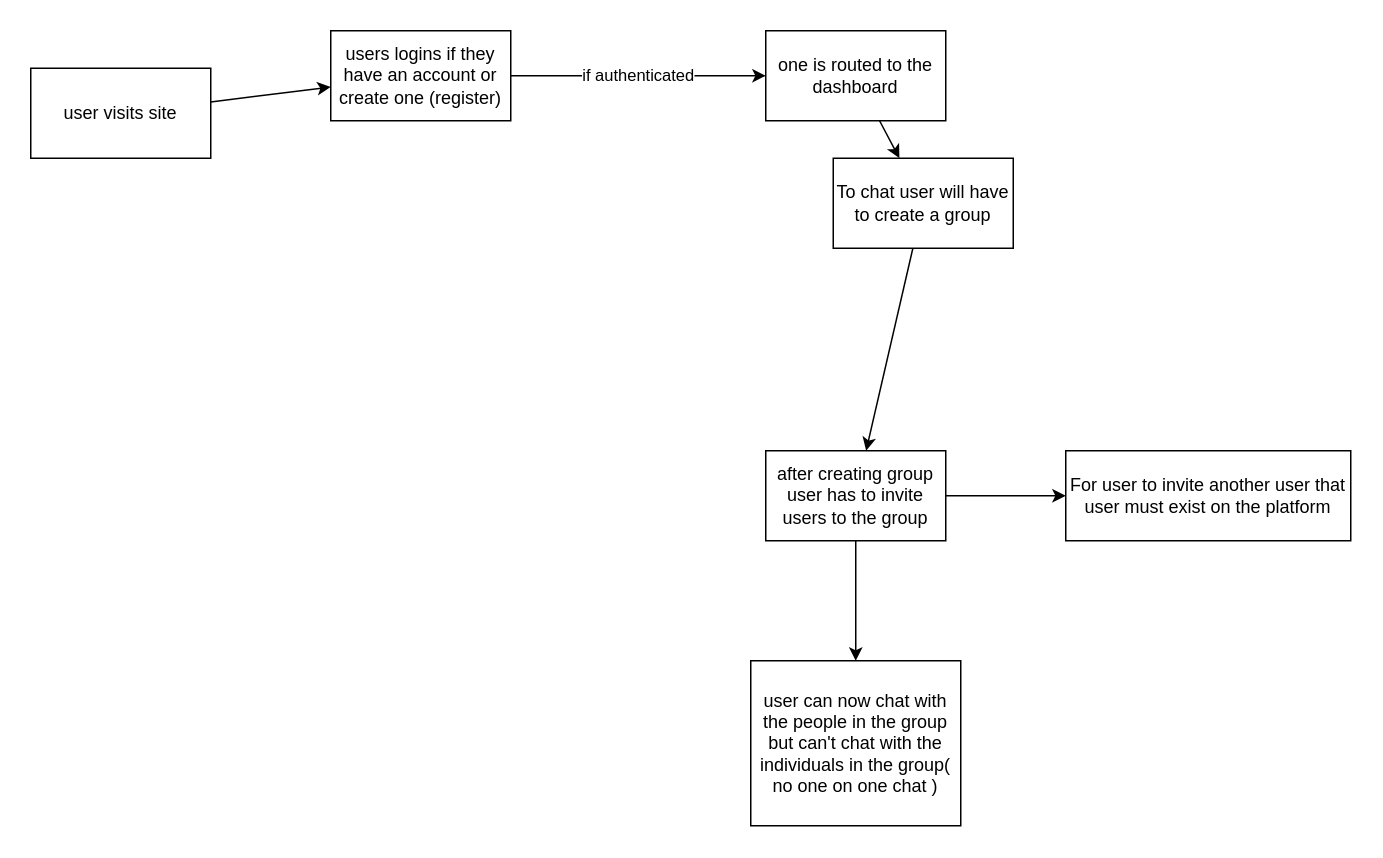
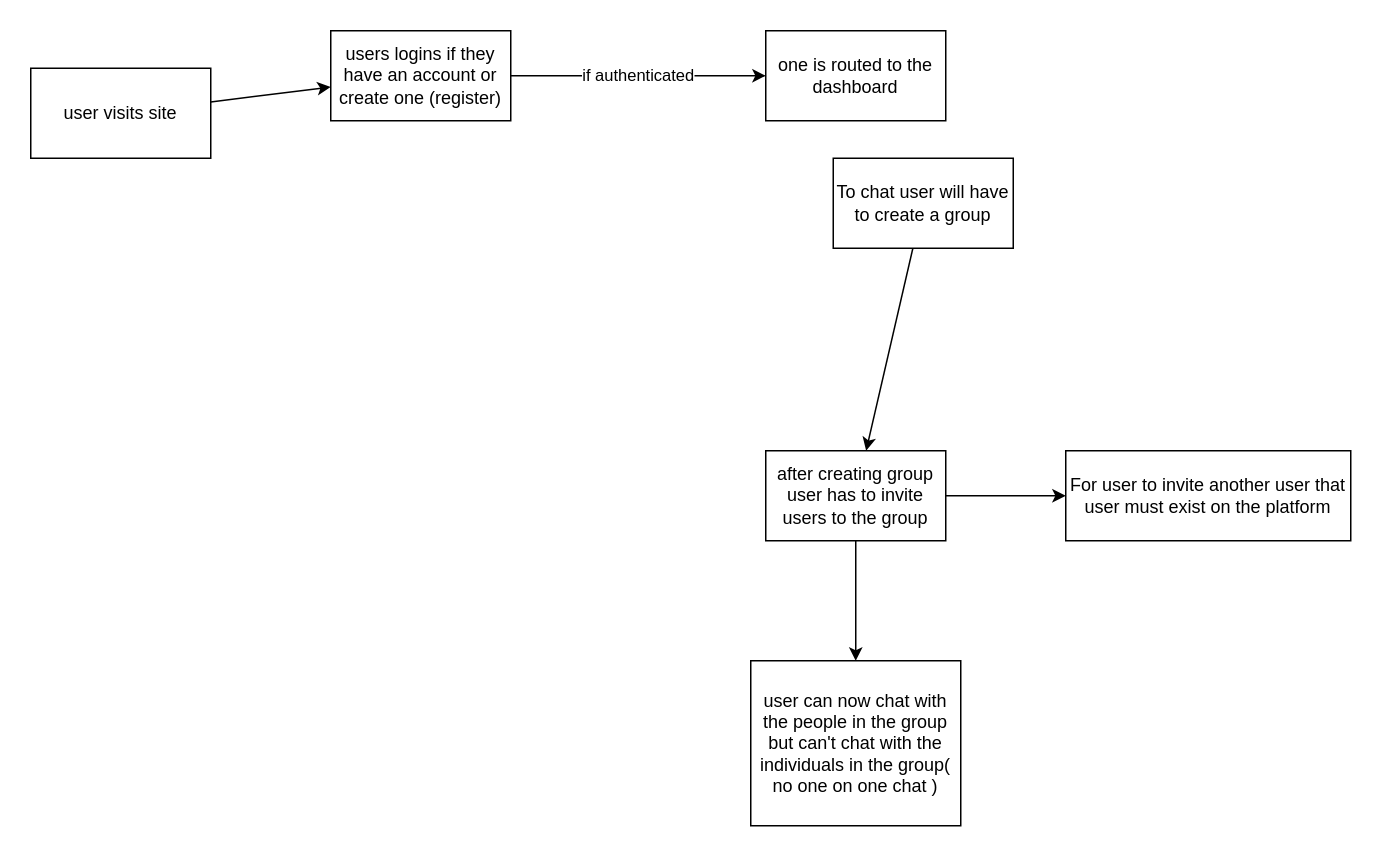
(887, 135) -> none
